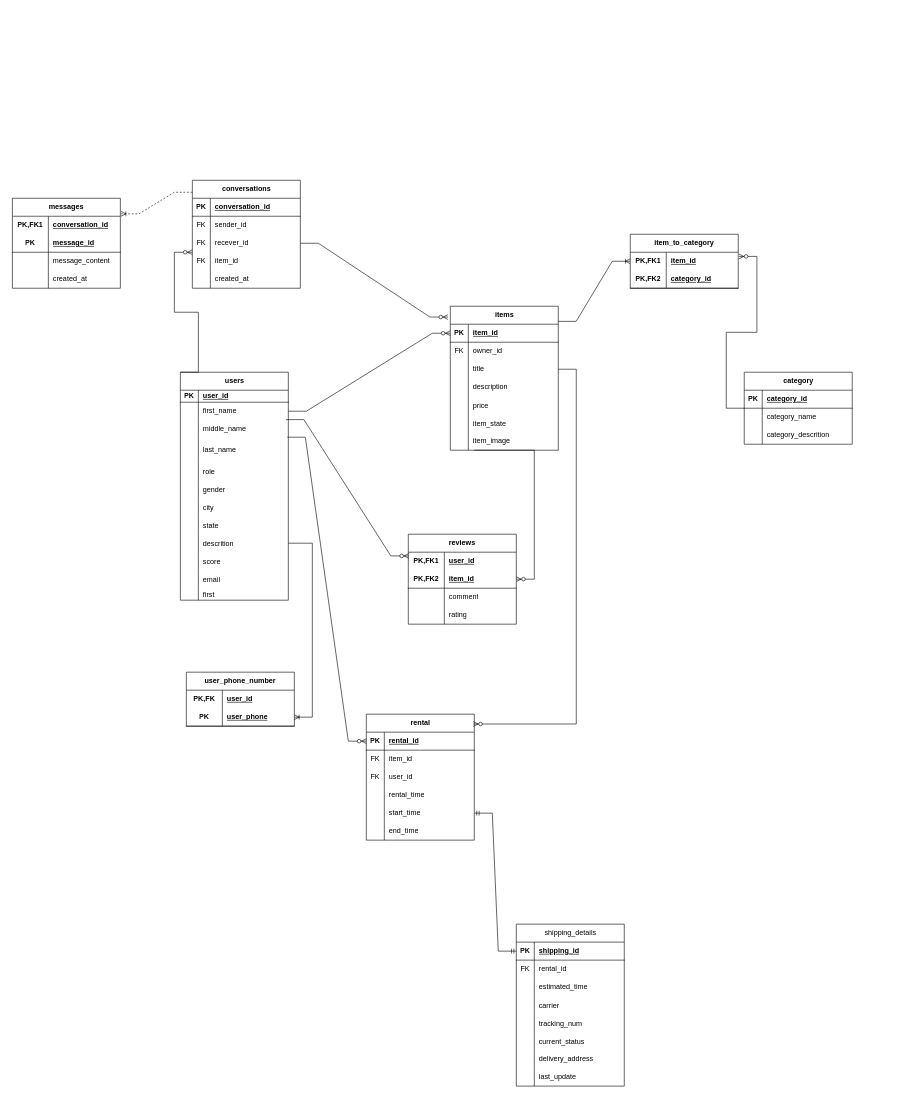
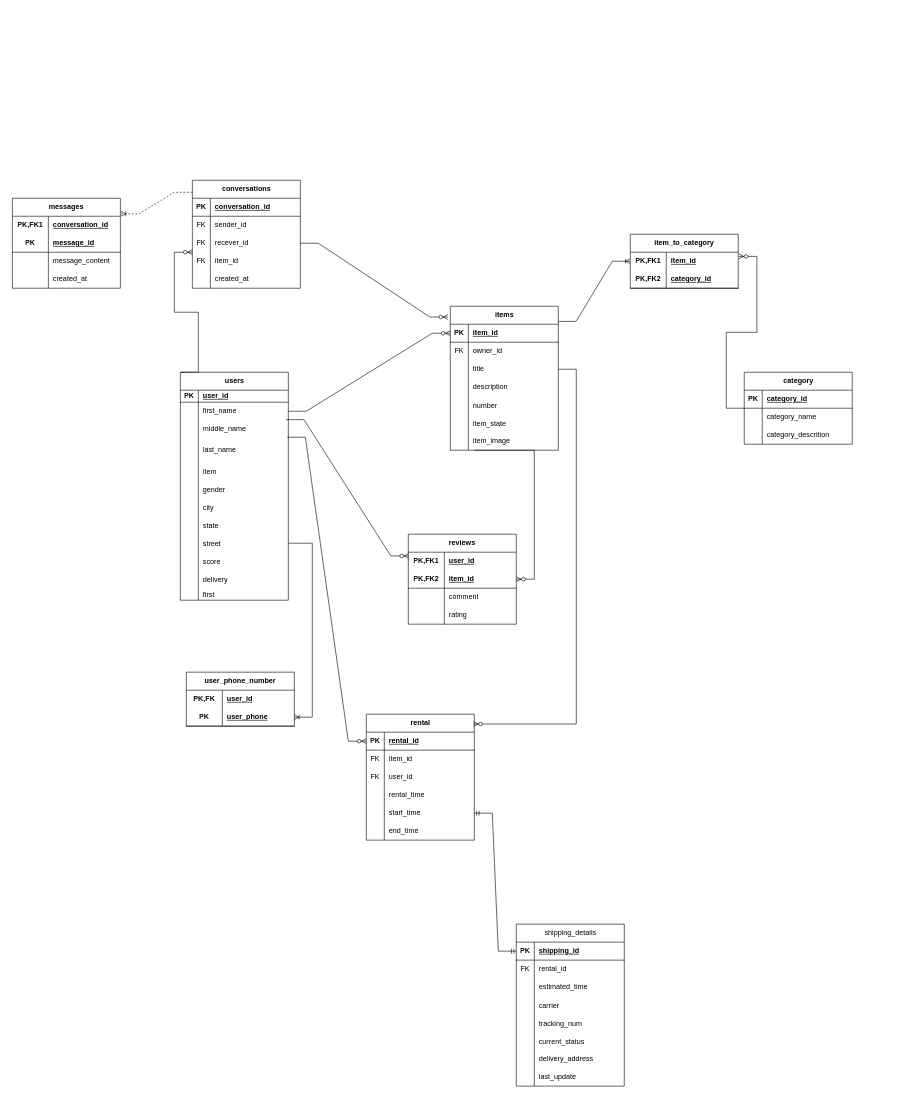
(482, 406) -> (485, 406)
(210, 472) -> (210, 472)
(221, 544) -> (215, 544)
(211, 580) -> (217, 580)
